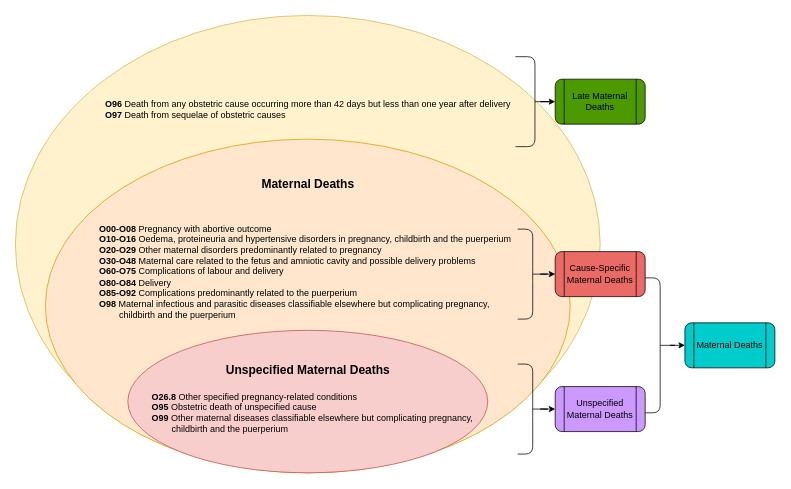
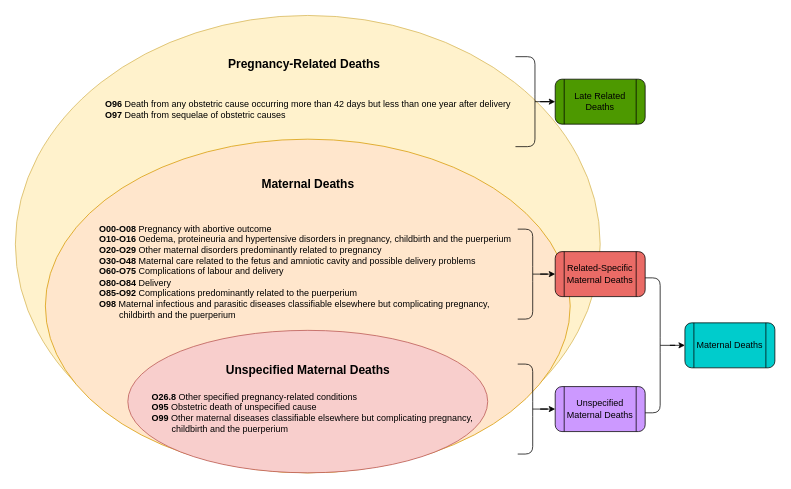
none -> (304, 64)
(600, 102) -> (600, 102)
(600, 274) -> (600, 274)
